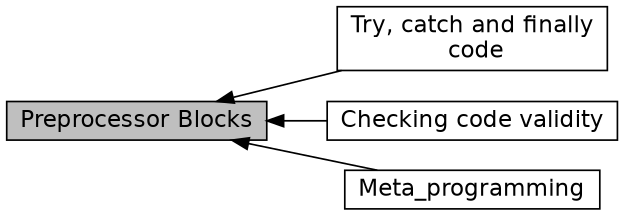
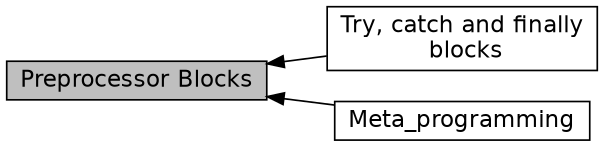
(472, 39) -> (462, 39)
(472, 121) -> none
